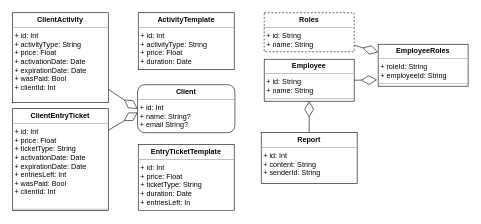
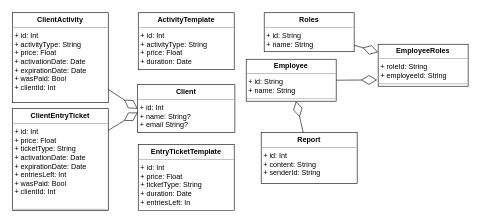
(309, 32) -> (309, 32)
(309, 80) -> (291, 80)
(186, 109) -> (186, 109)
